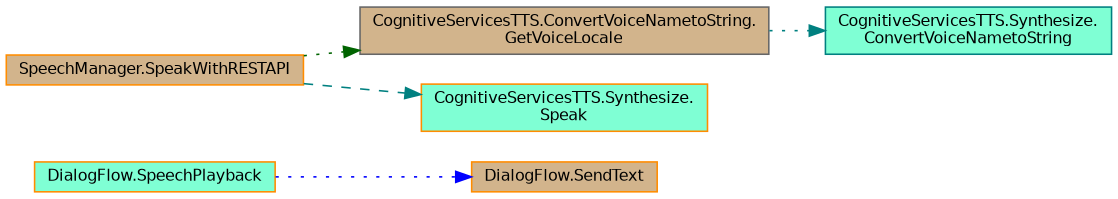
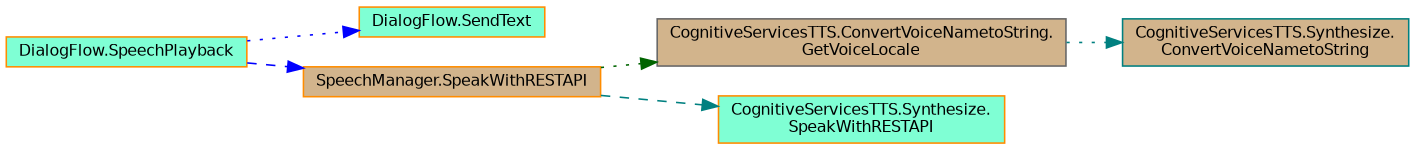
(968, 31) -> (1266, 42)
none -> (267, 65)
(564, 108) -> (862, 119)
(564, 177) -> (452, 22)
